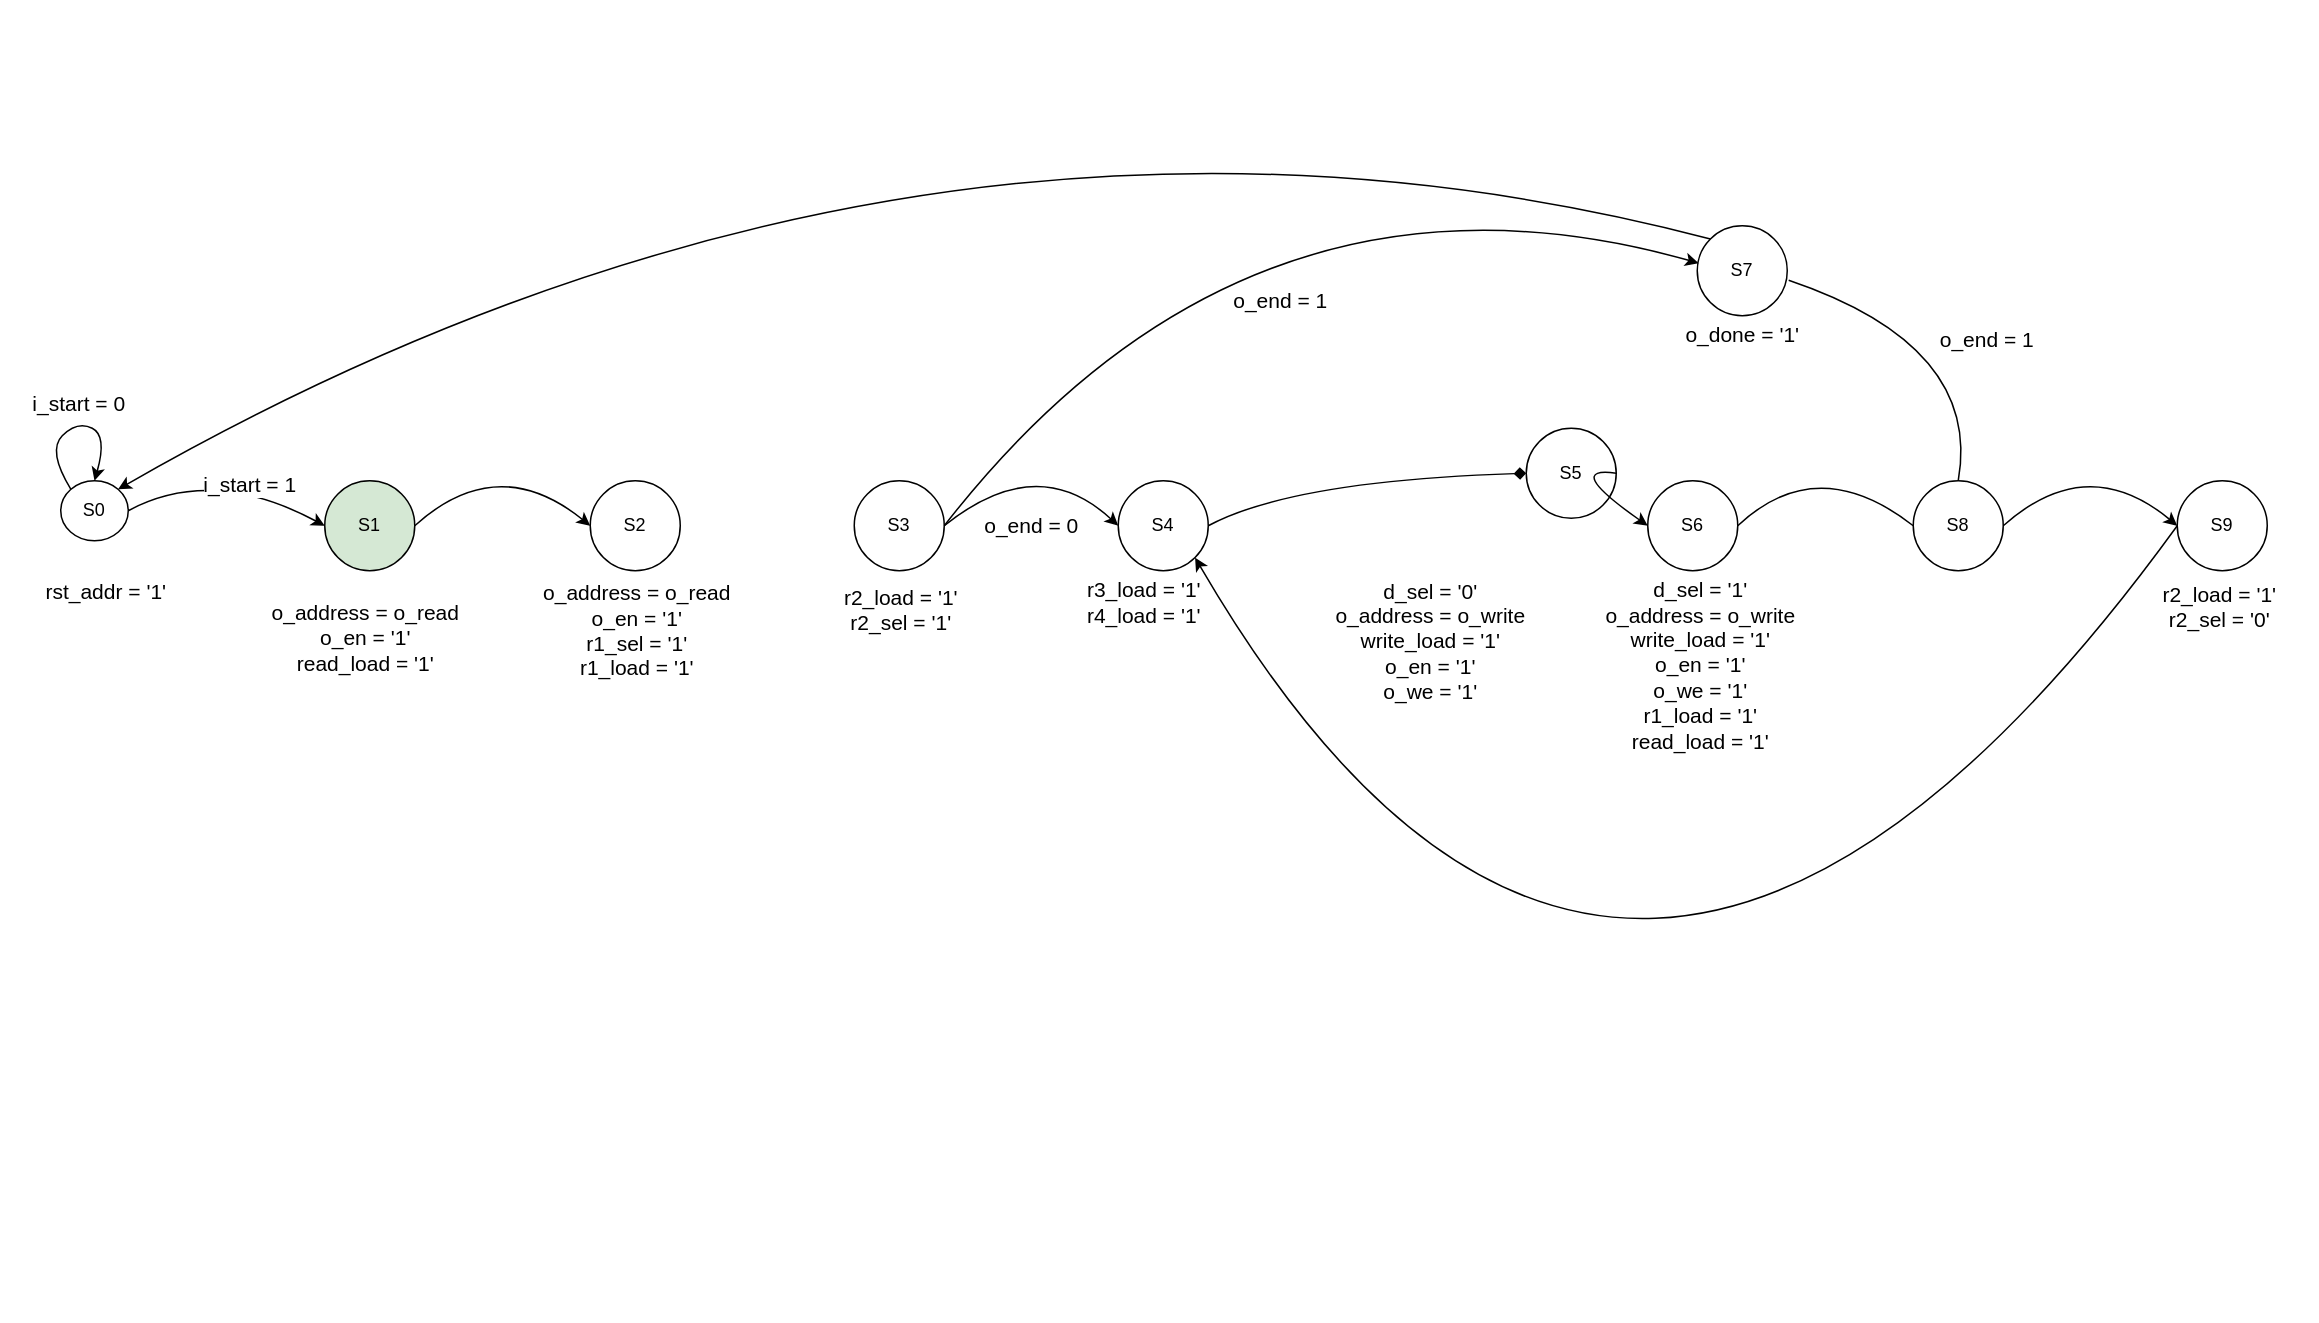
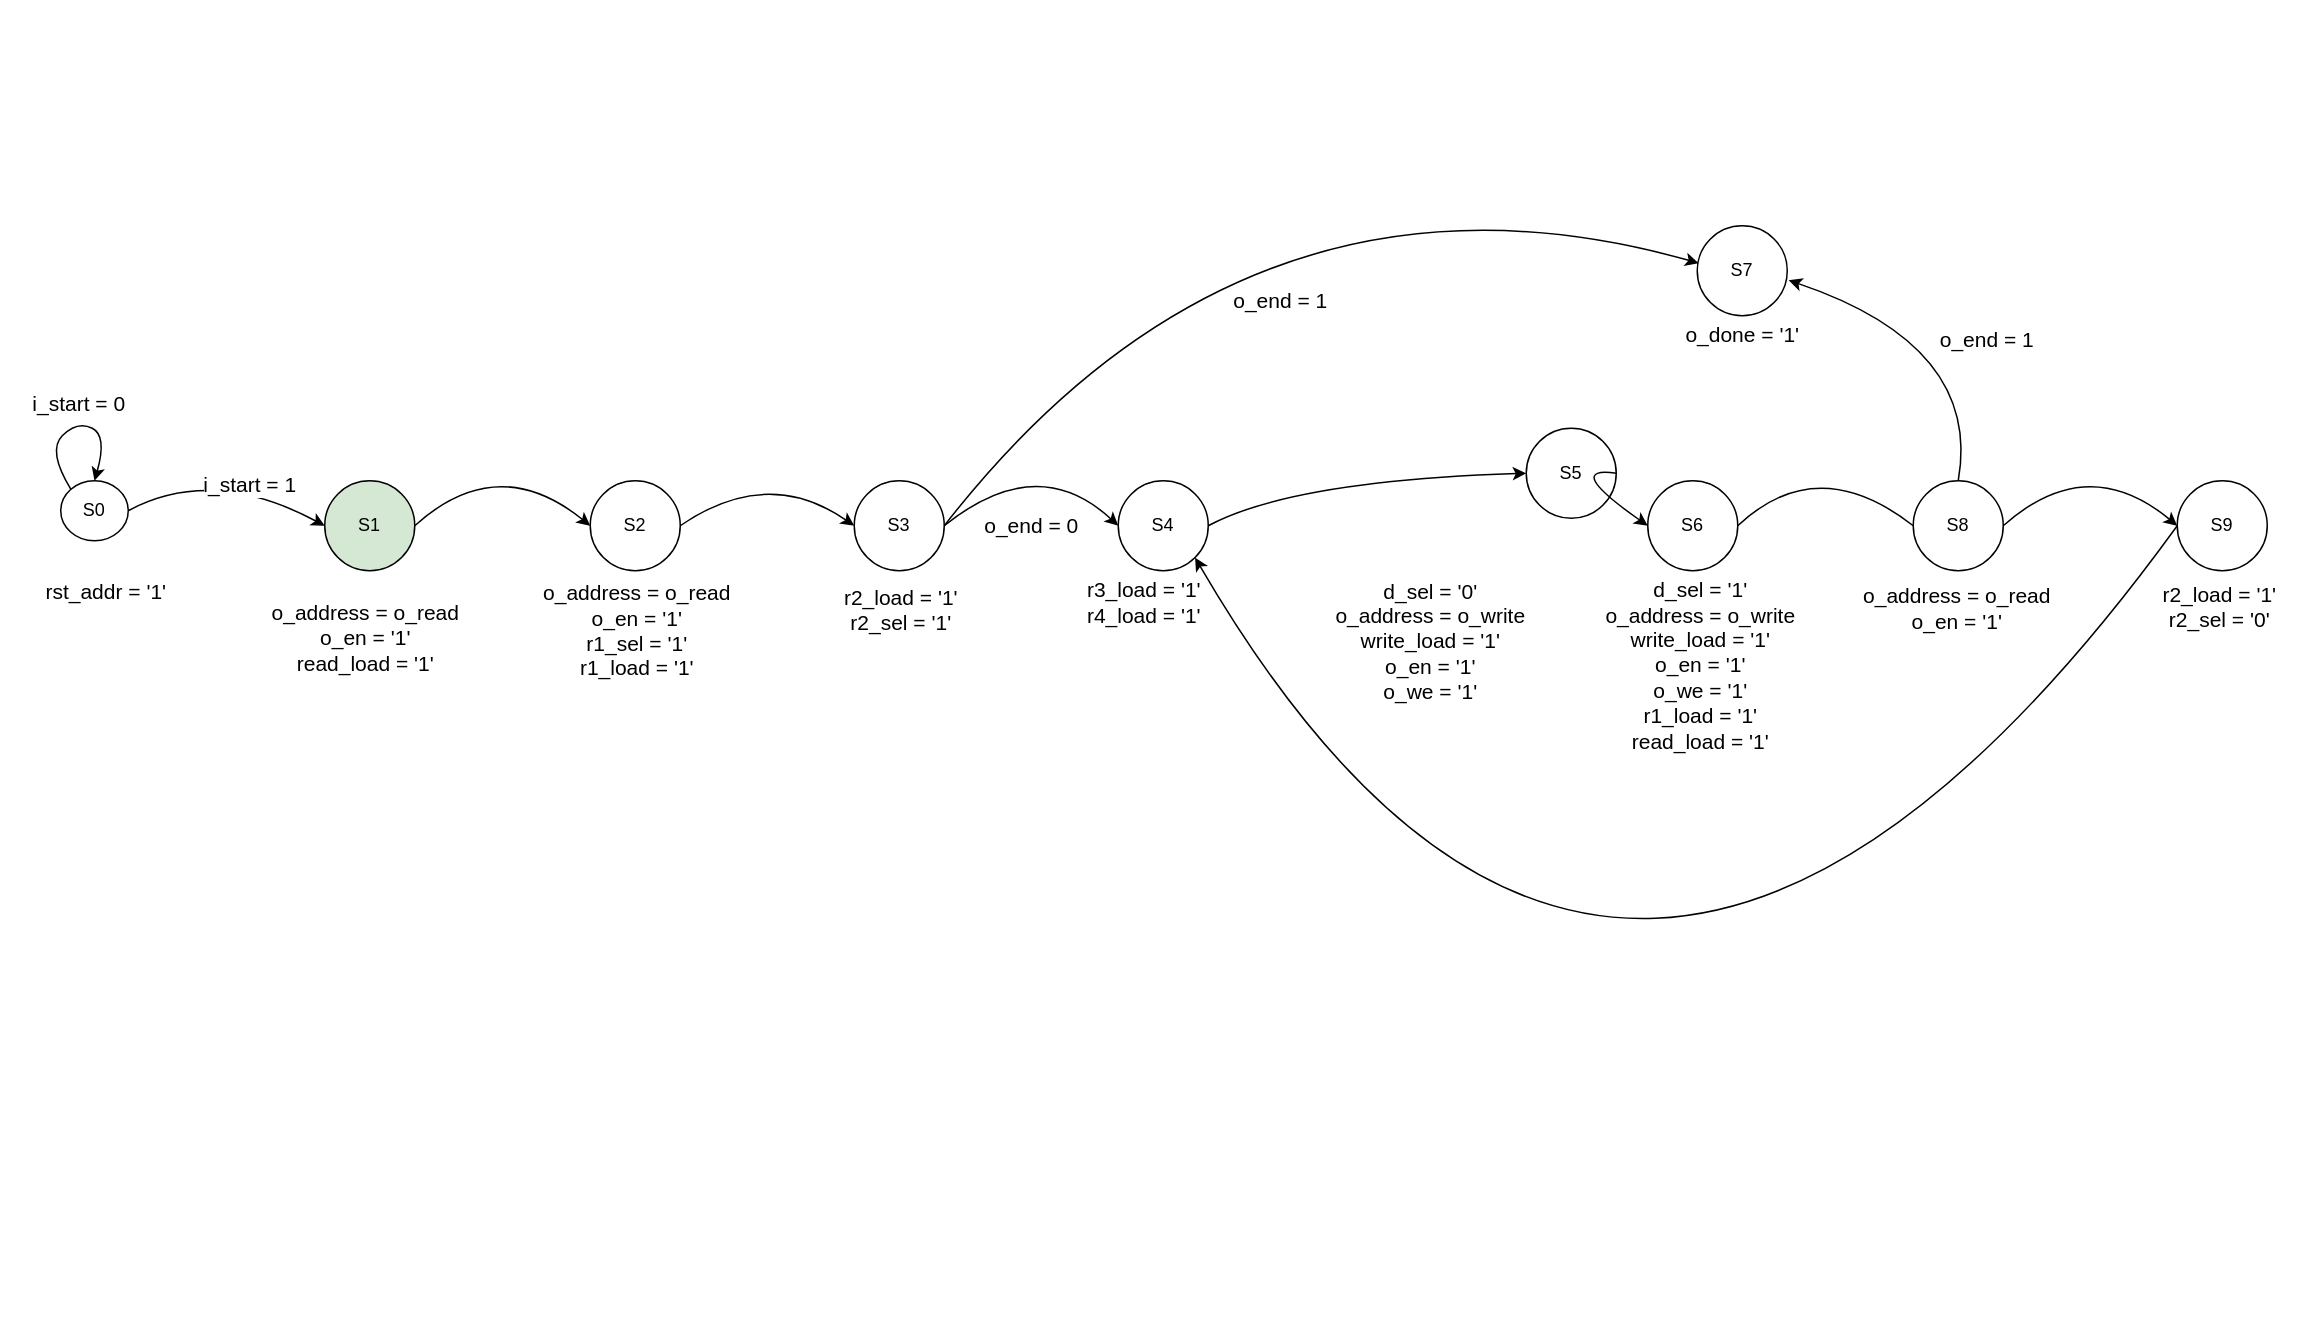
(894, 201) -> none
(1794, 282) -> (1800, 284)
(1514, 474) -> (1515, 474)
none -> (762, 495)
none -> (1957, 608)
